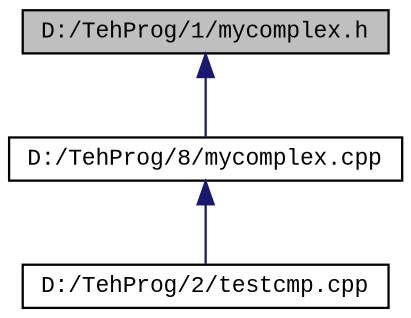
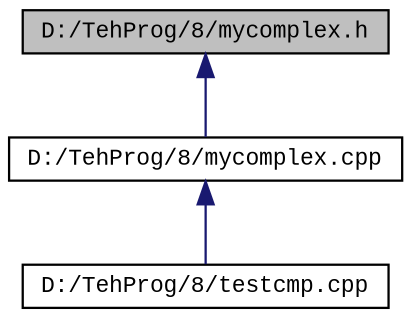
(206, 32) -> (206, 32)
(206, 286) -> (206, 286)
